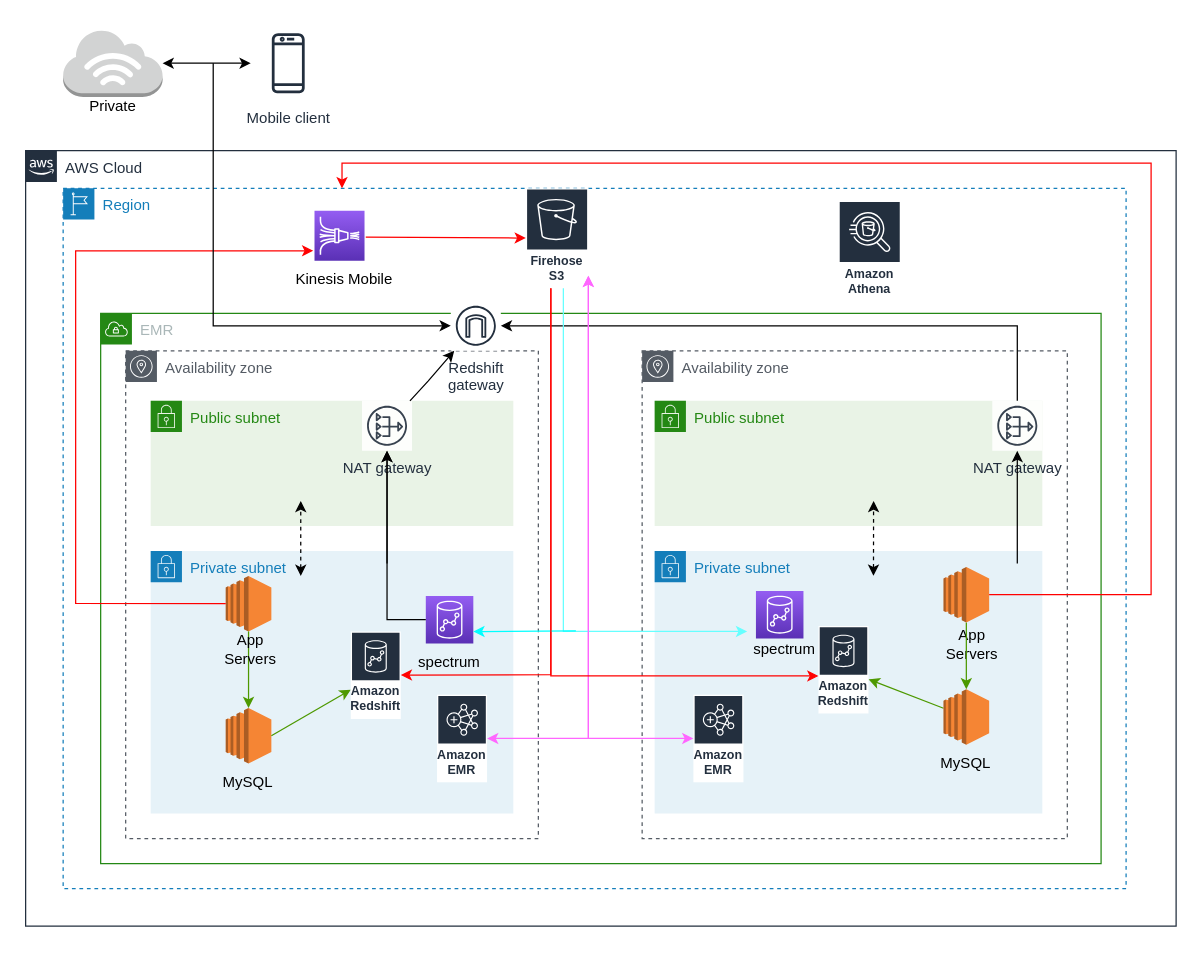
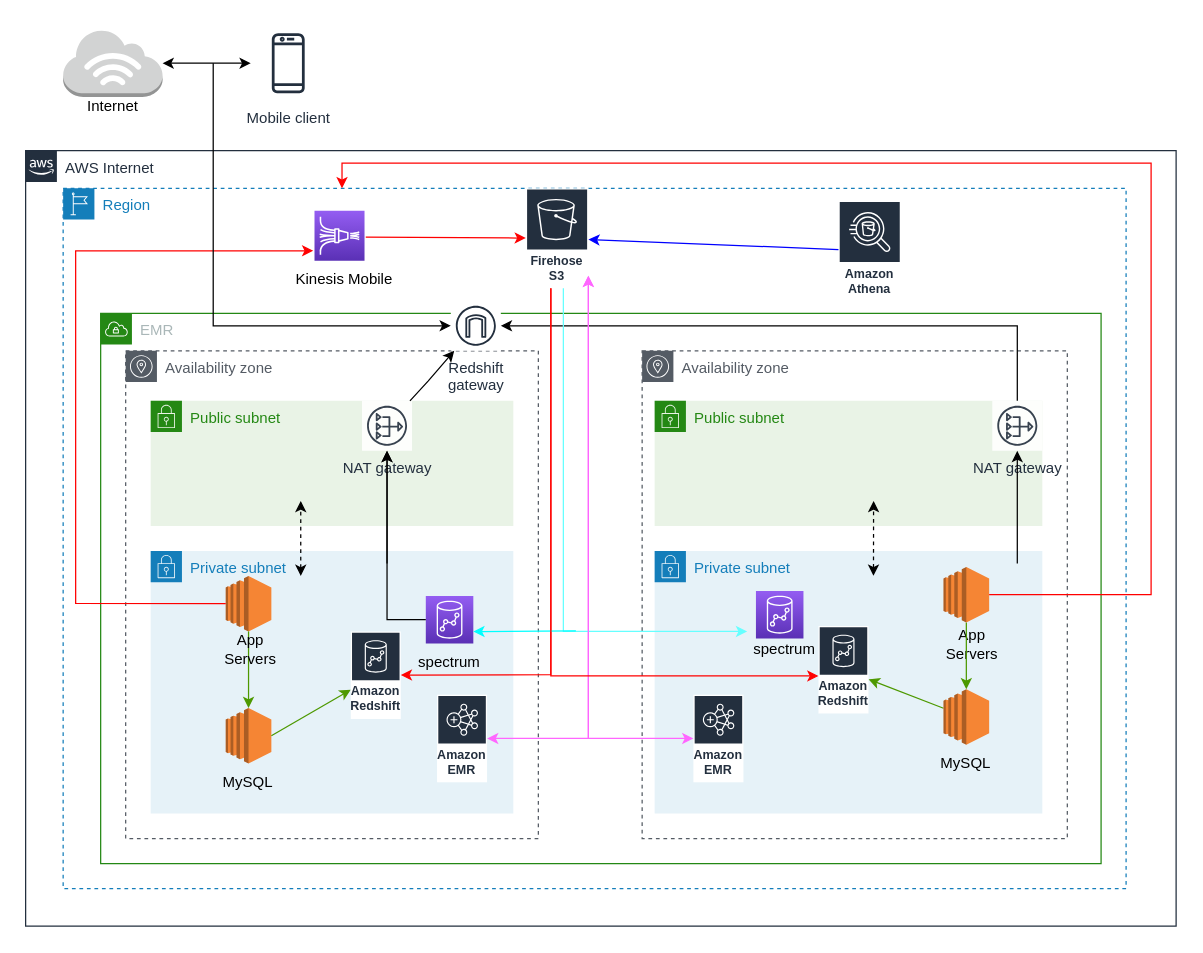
(113, 107) -> (113, 107)
(100, 168) -> (114, 168)
none -> (717, 245)
